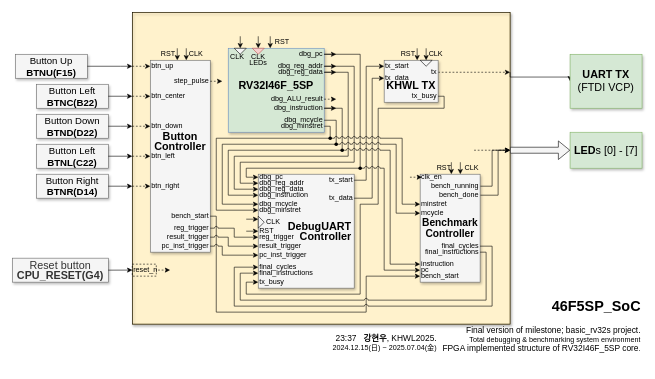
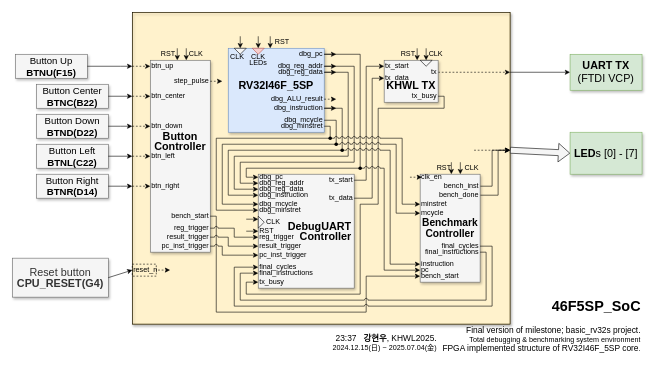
(606, 81) -> (606, 72)
(276, 90) -> (276, 90)
(72, 96) -> (72, 96)
(606, 150) -> (606, 153)
(456, 186) -> (460, 186)
(60, 270) -> (60, 278)
